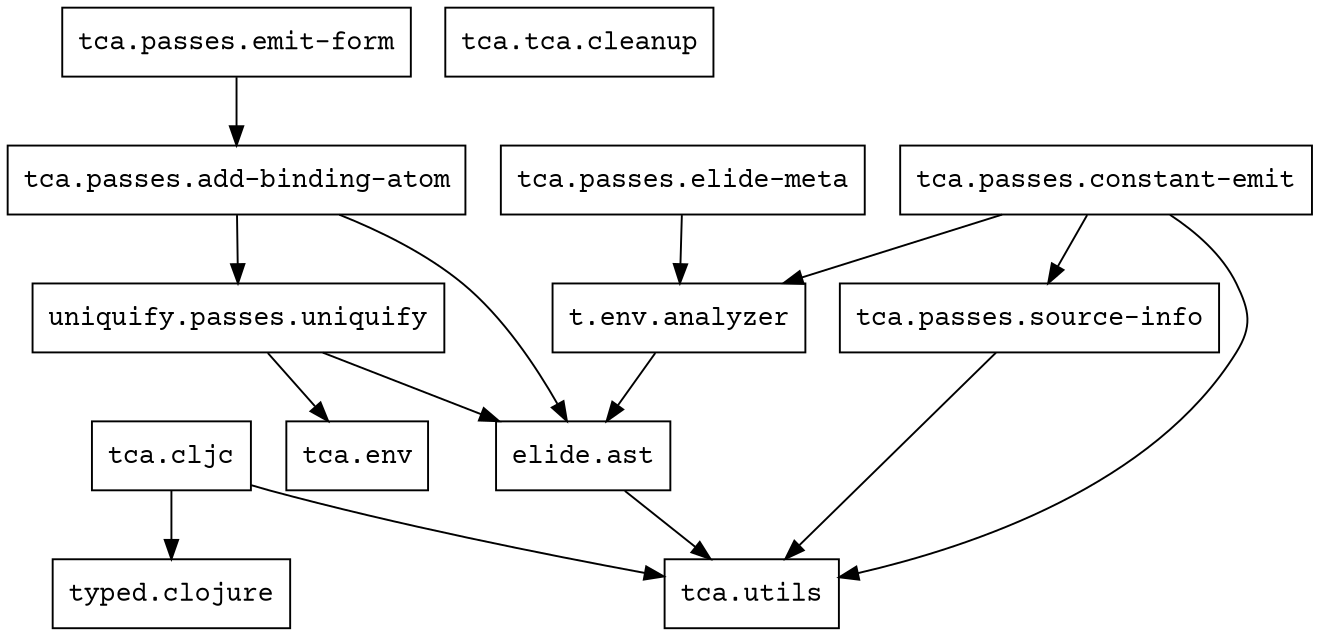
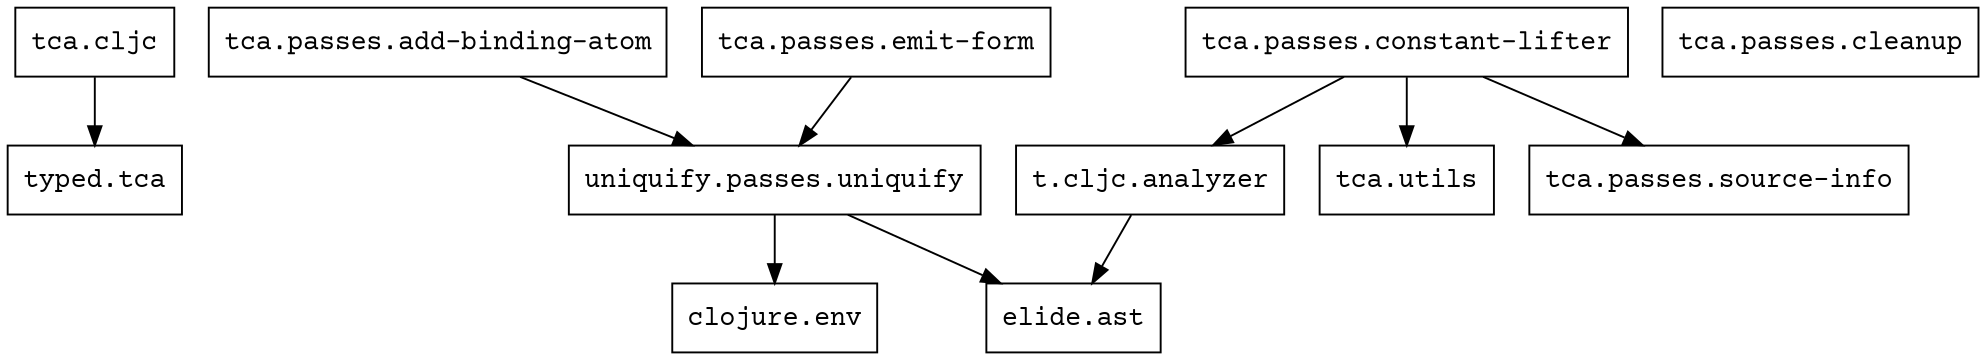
(579, 42) -> (1820, 42)
(237, 102) -> (831, 104)
(683, 180) -> none
(1106, 180) -> (1407, 42)
(467, 288) -> none
(679, 318) -> (1150, 180)
(898, 449) -> none
(357, 456) -> (775, 318)
(660, 519) -> none
(447, 533) -> none
(171, 594) -> (95, 180)
